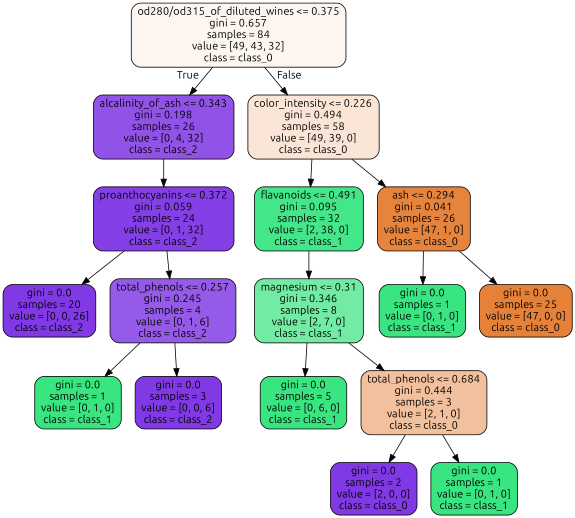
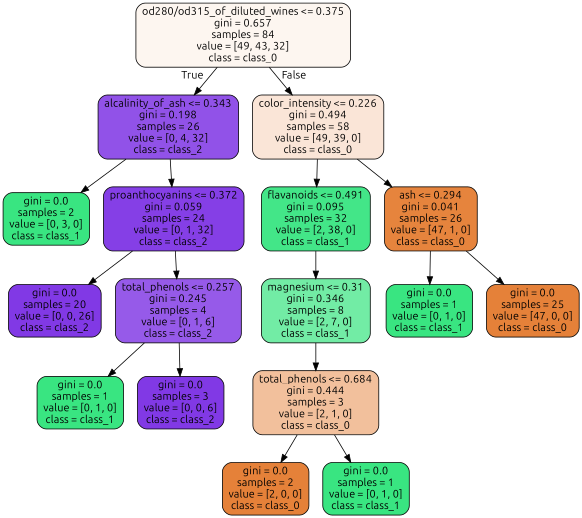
none -> (46, 219)
(303, 403) -> none
(374, 489) -> (266, 489)
